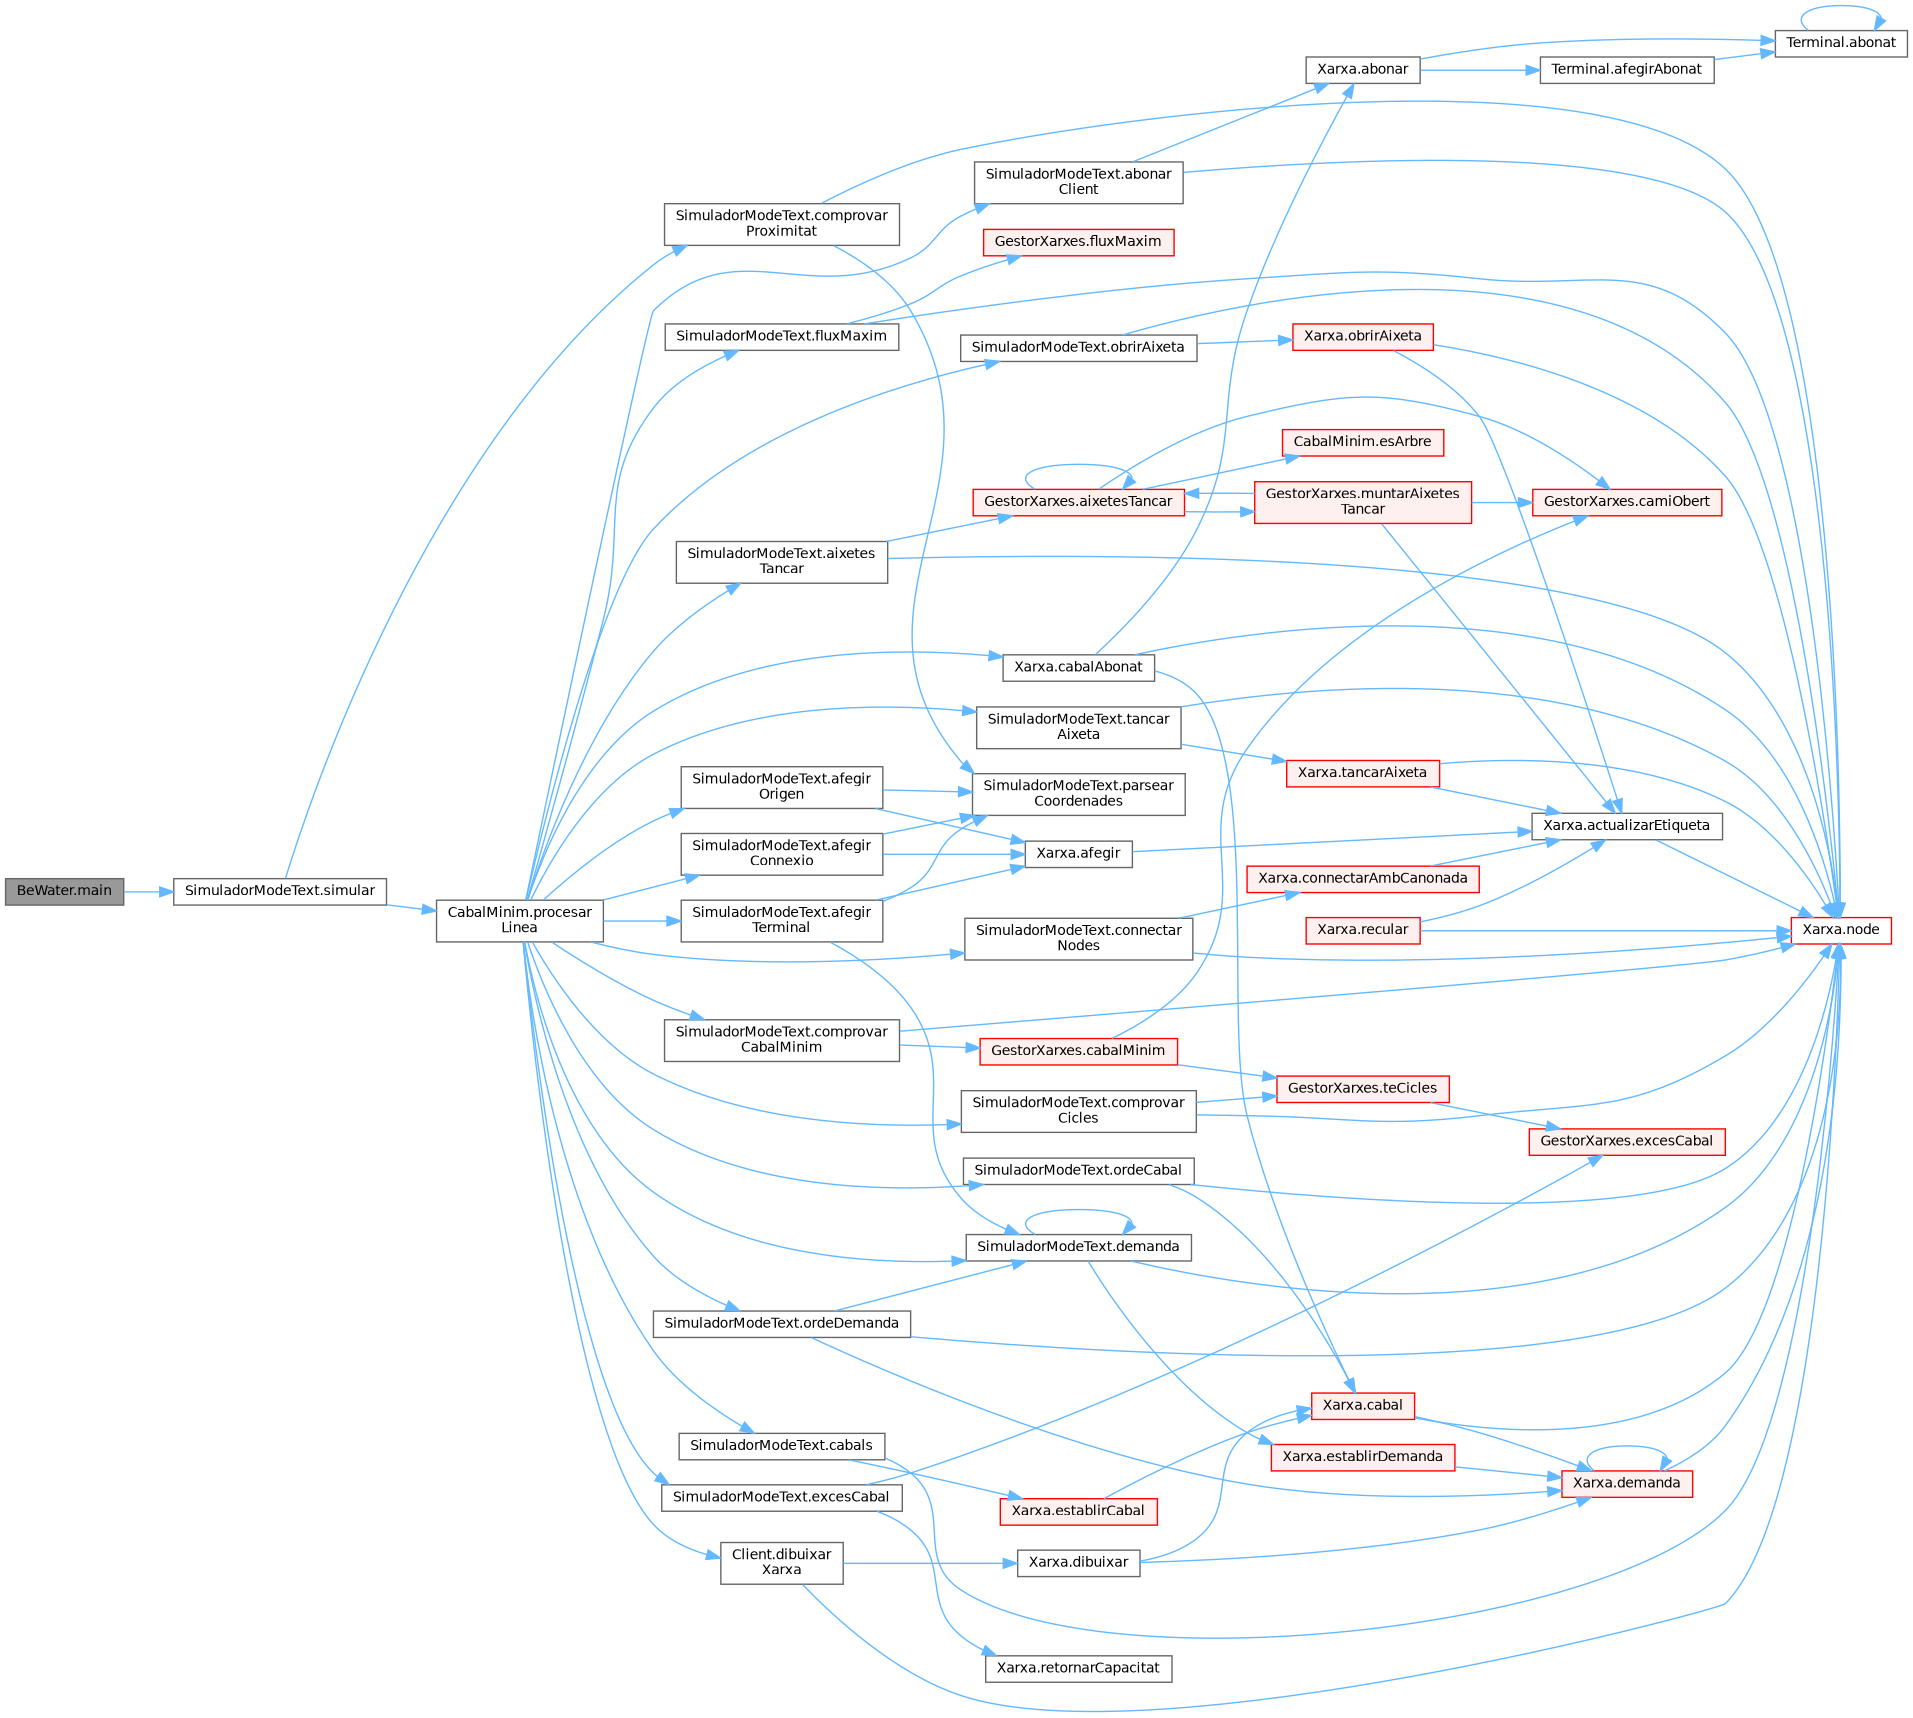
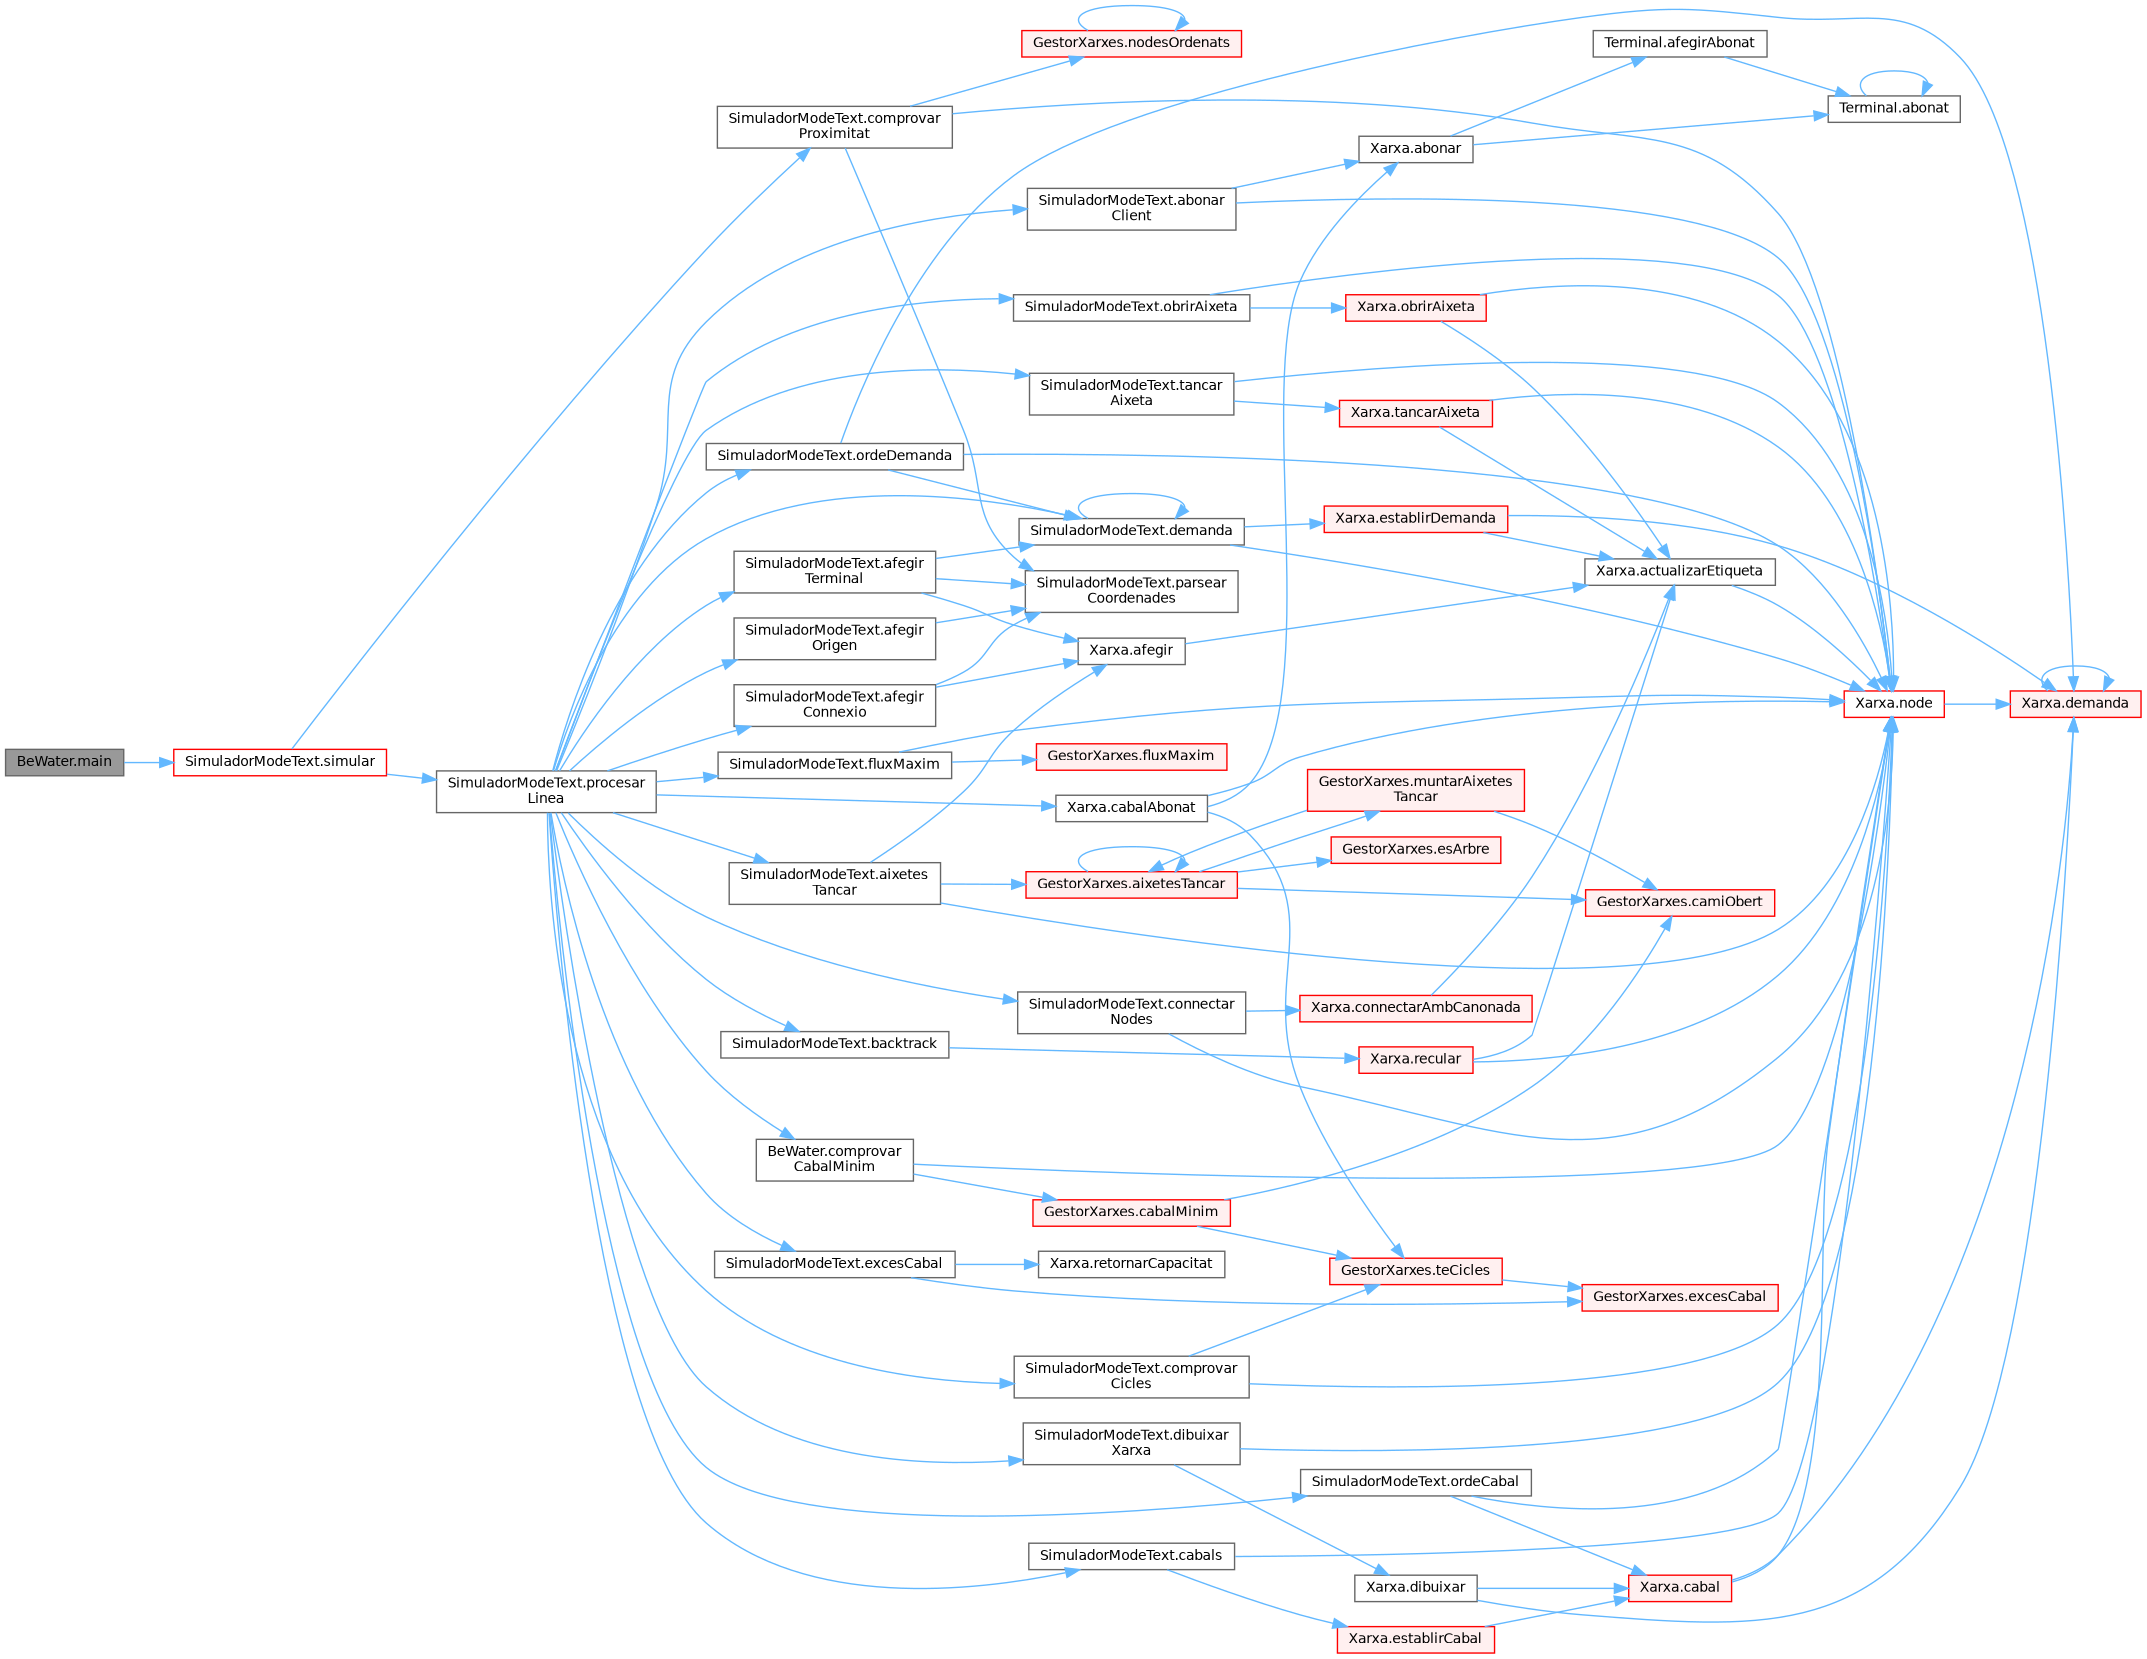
none -> (1132, 44)
(1363, 443) -> (1416, 850)
(1494, 663) -> (1541, 544)
(916, 818) -> (979, 774)
(280, 892) -> (280, 763)
(520, 921) -> (546, 792)
(1238, 1019) -> (1287, 1025)
(782, 1041) -> (835, 1160)
none -> (835, 1045)
(1792, 1292) -> (1970, 704)
(782, 1563) -> (1132, 1444)
